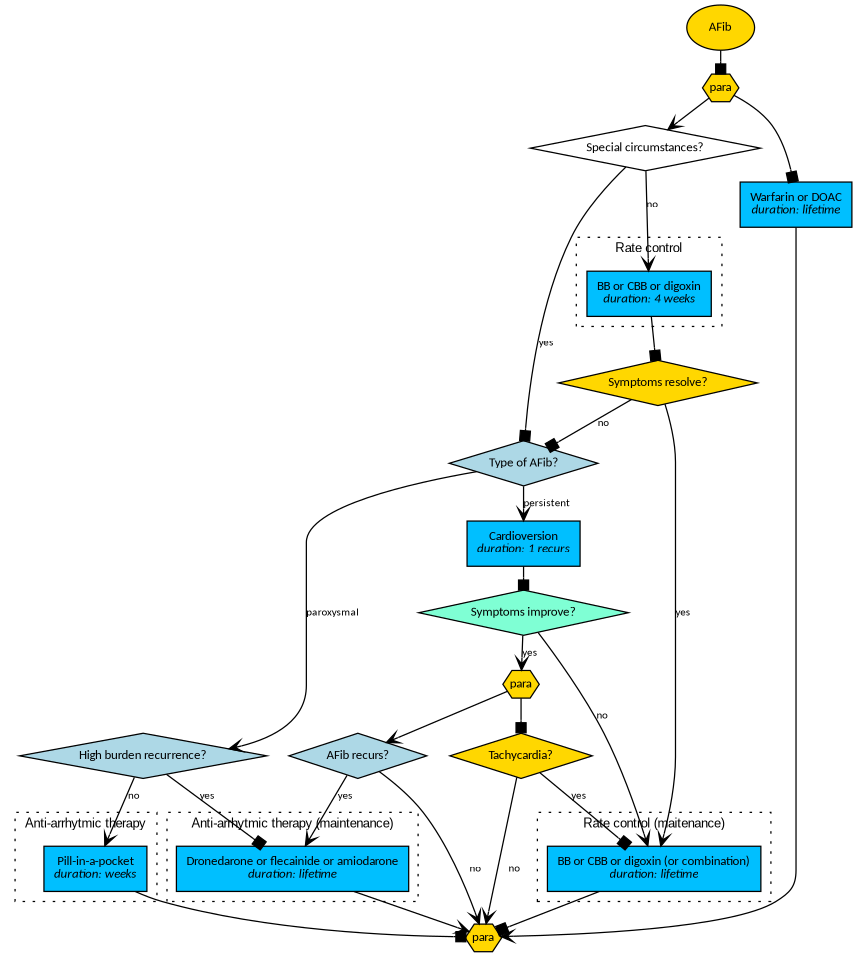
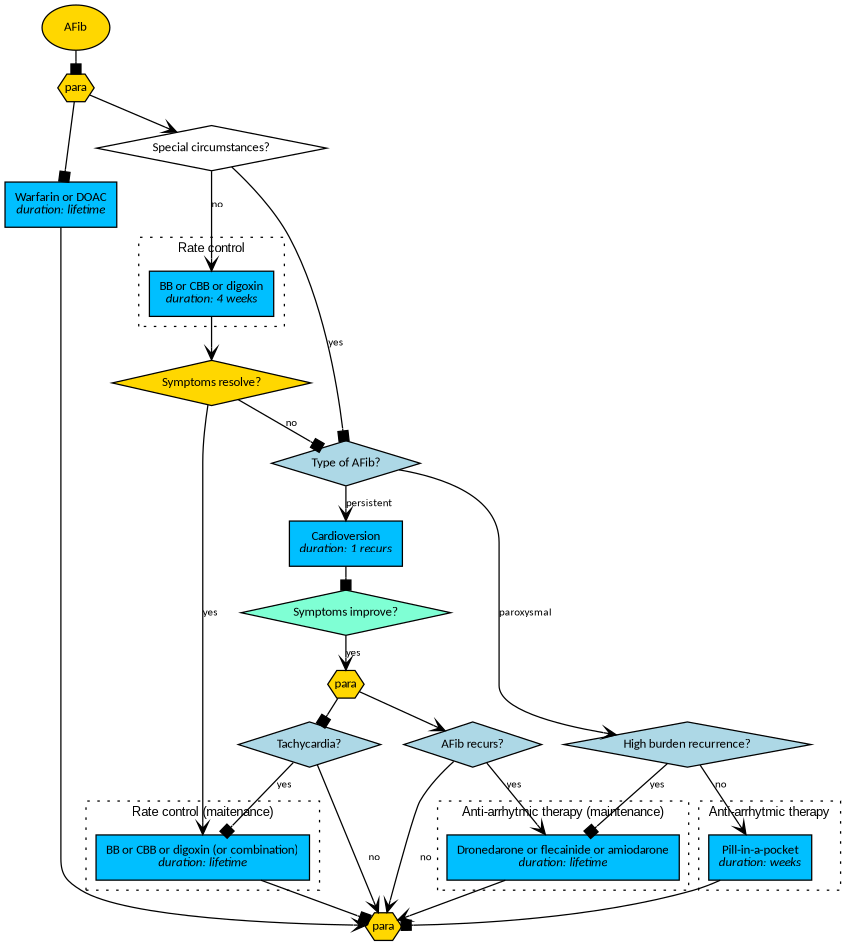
(653, 334) -> (212, 334)
(601, 728) -> none
(521, 756) -> (309, 745)
